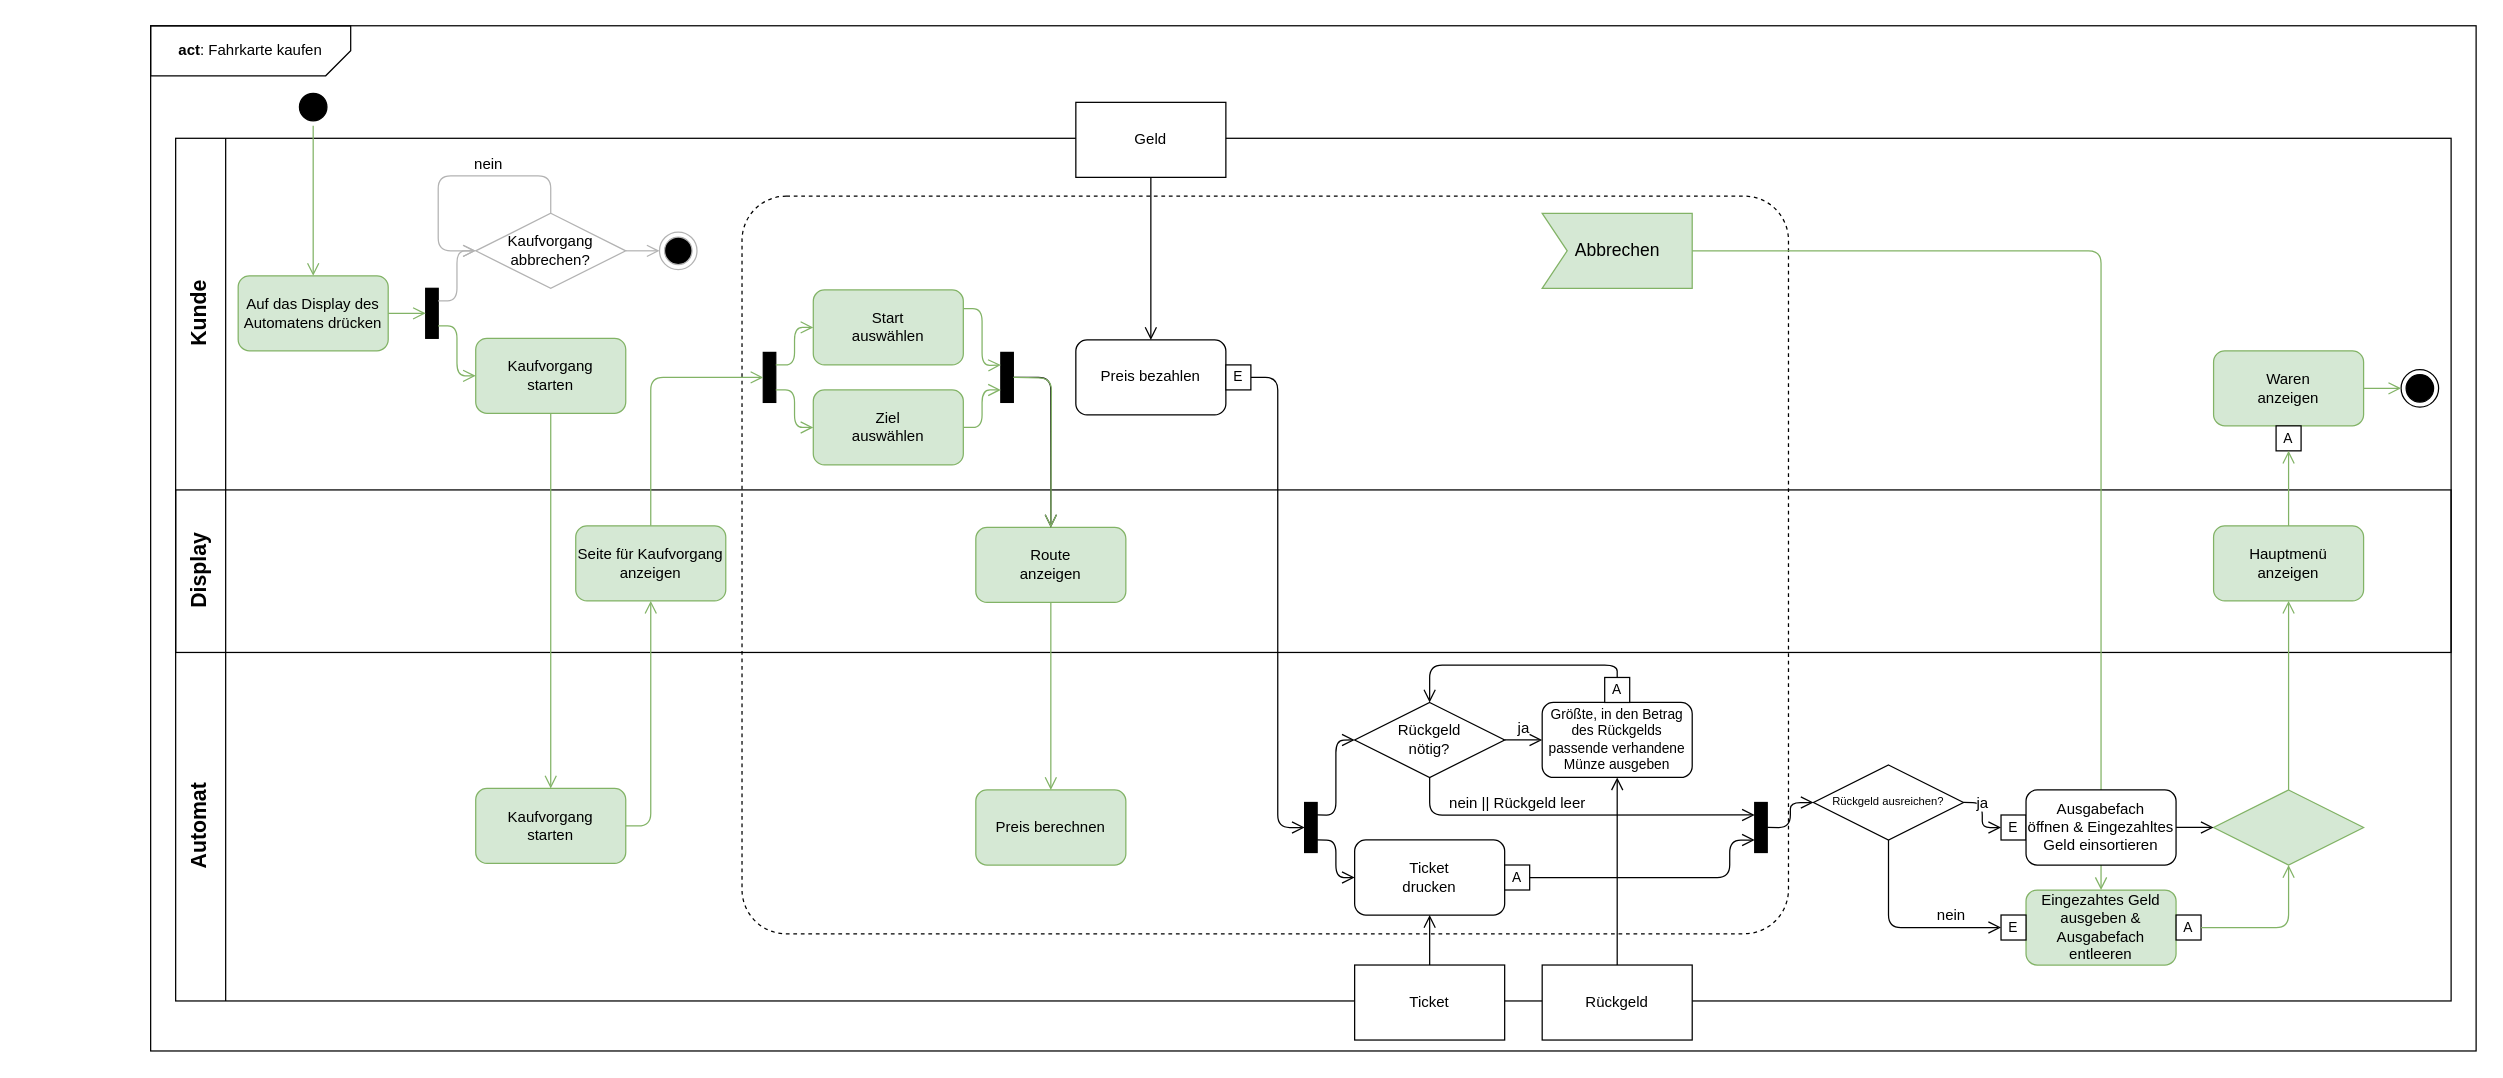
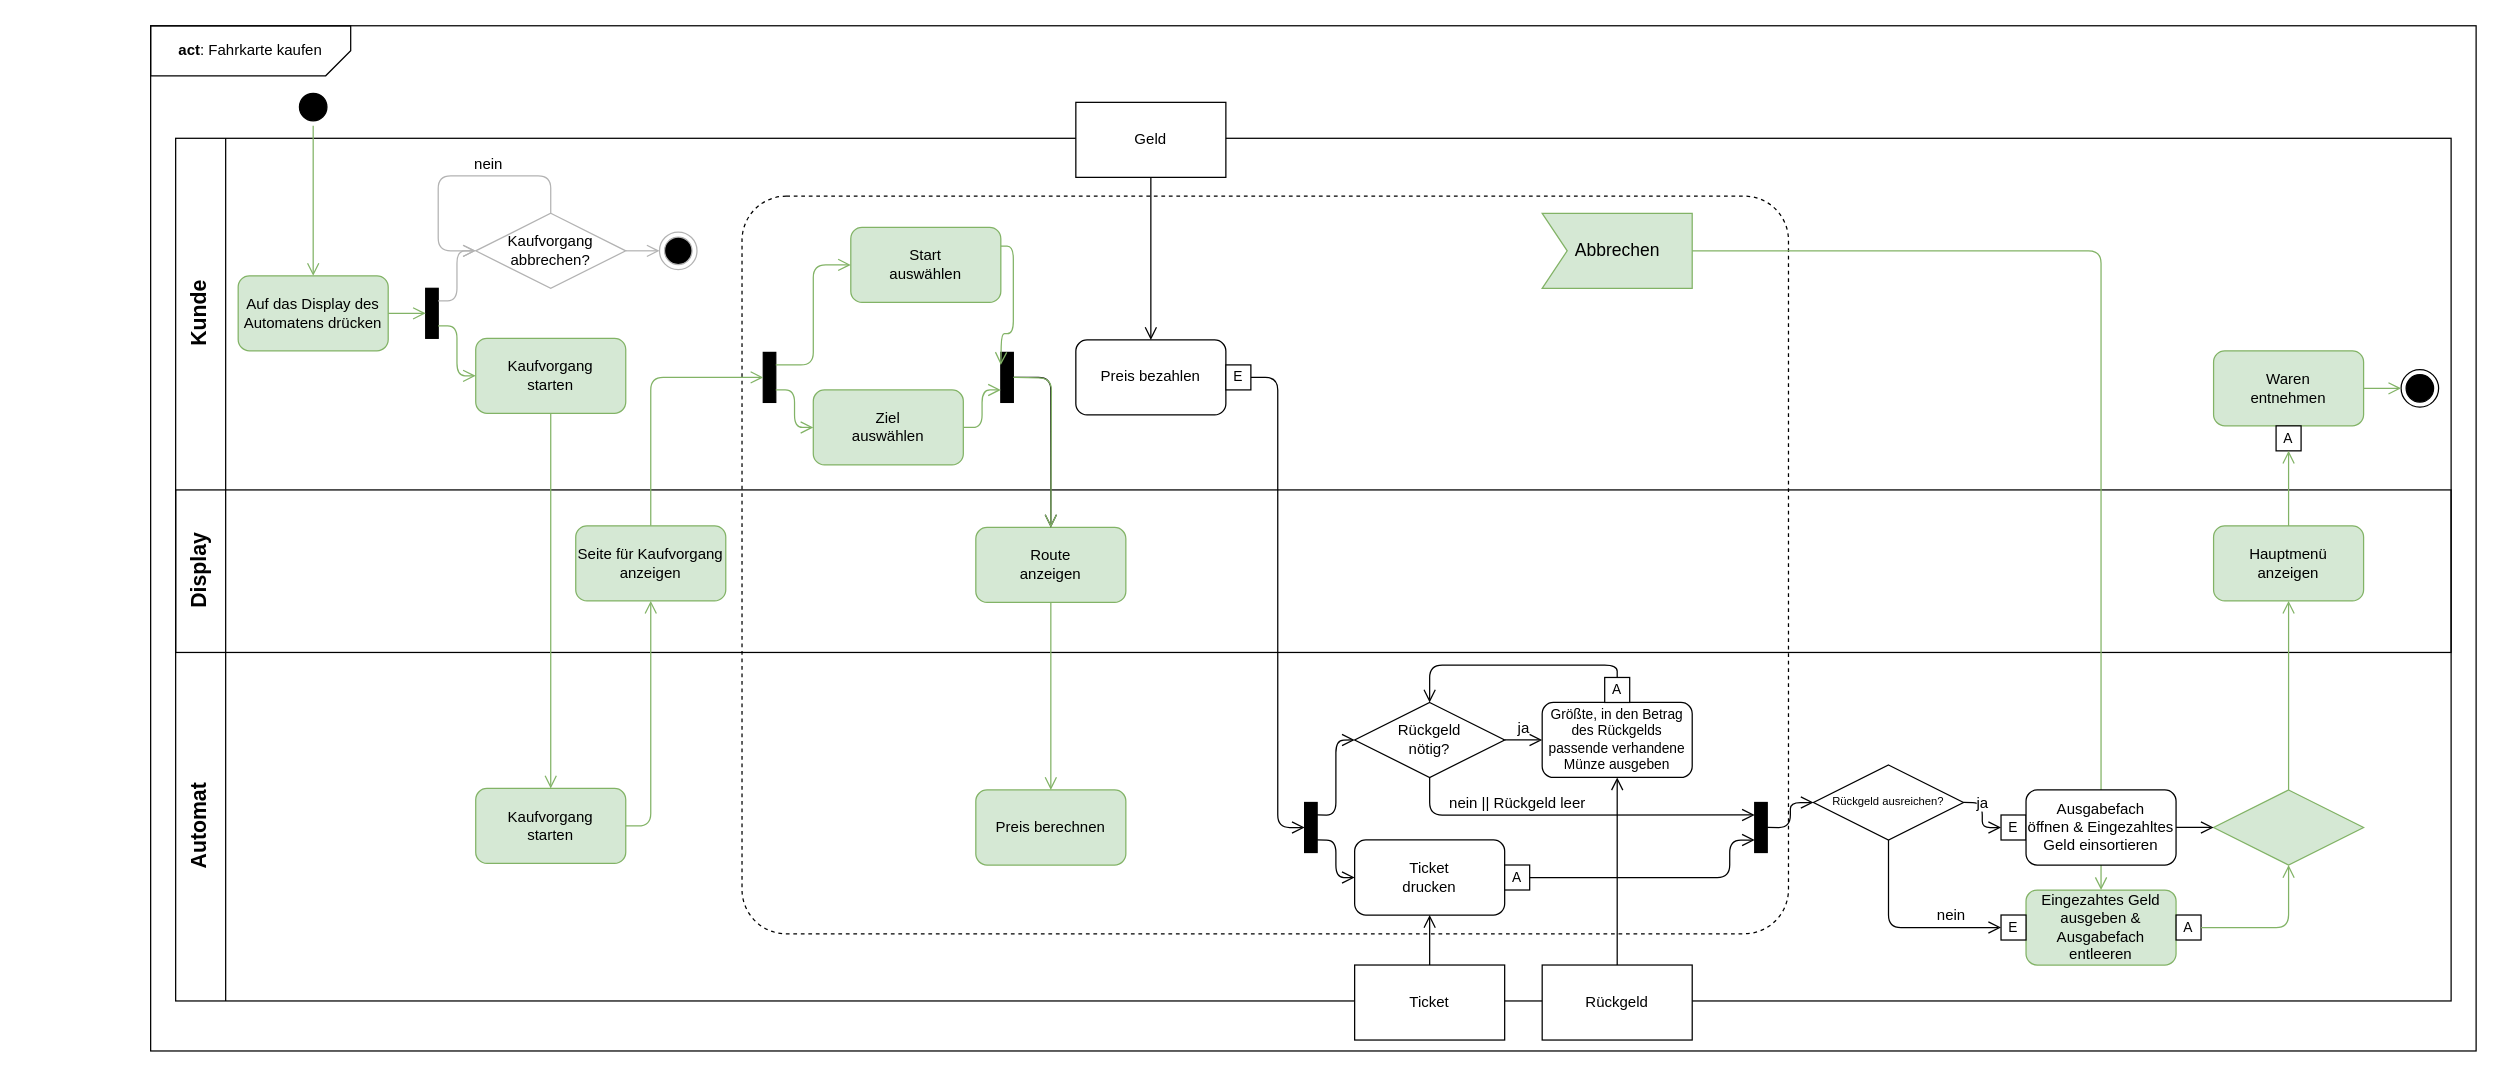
(888, 327) -> (926, 265)
(2288, 388) -> (2288, 388)
